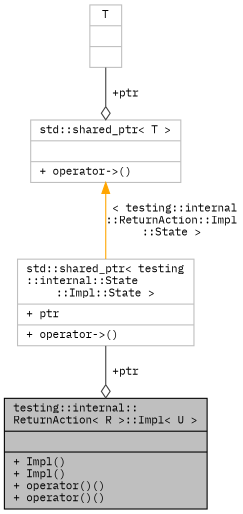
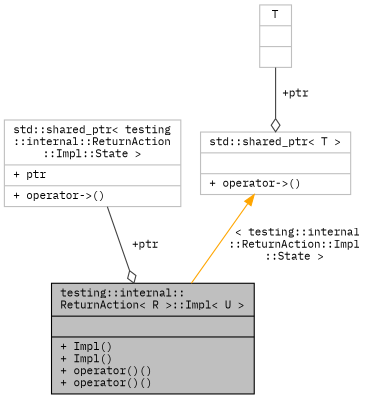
(106, 226) -> (220, 243)
(83, 281) -> (93, 142)
